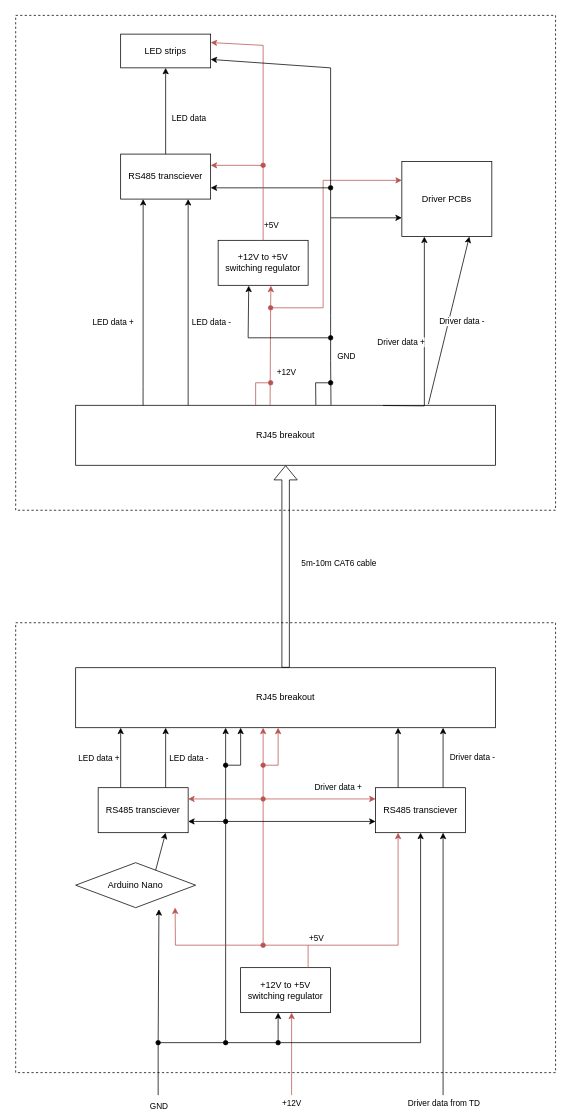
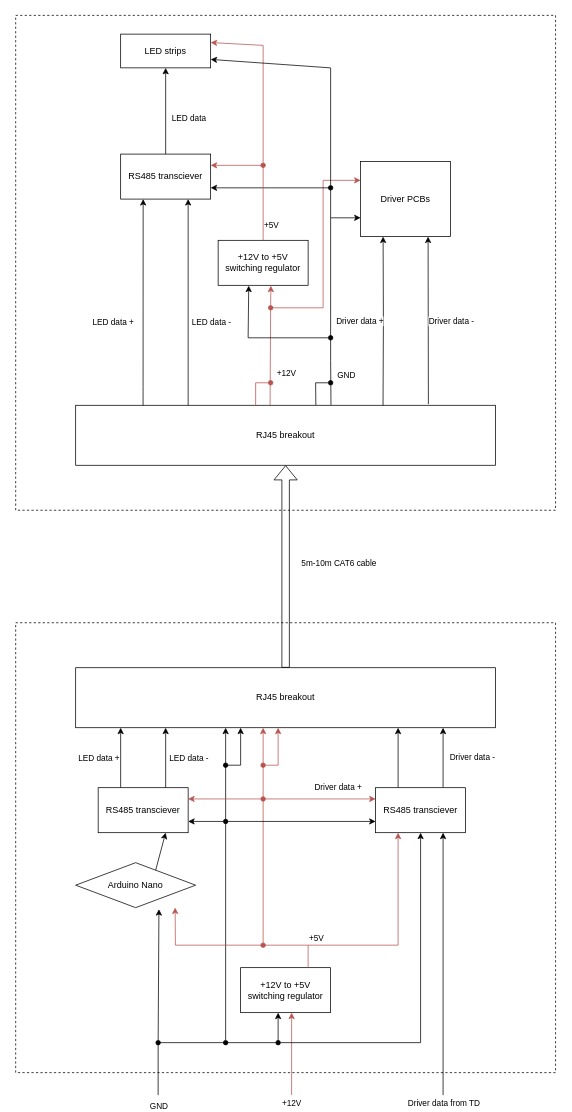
(447, 199) -> (405, 199)
